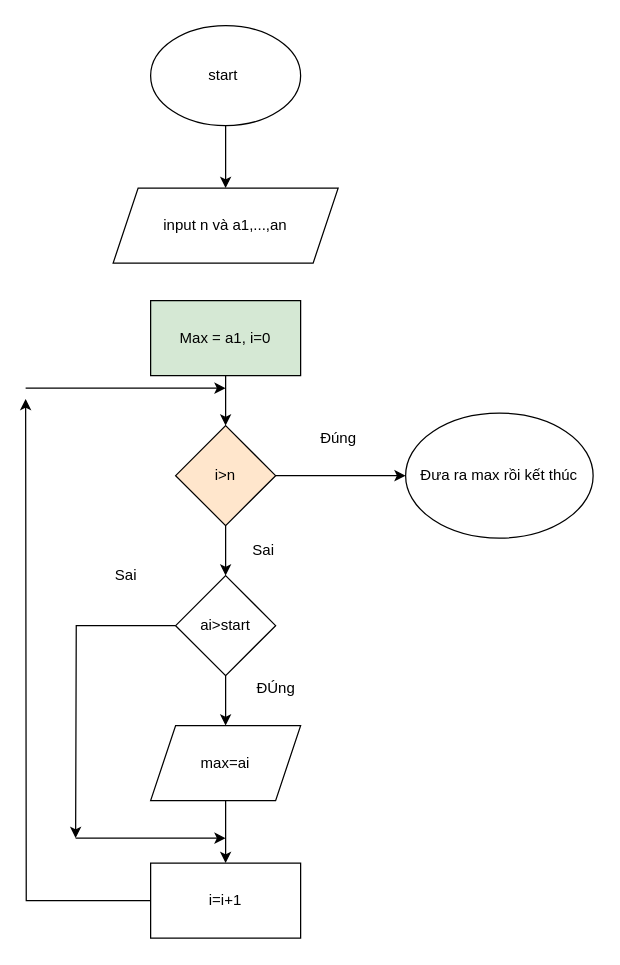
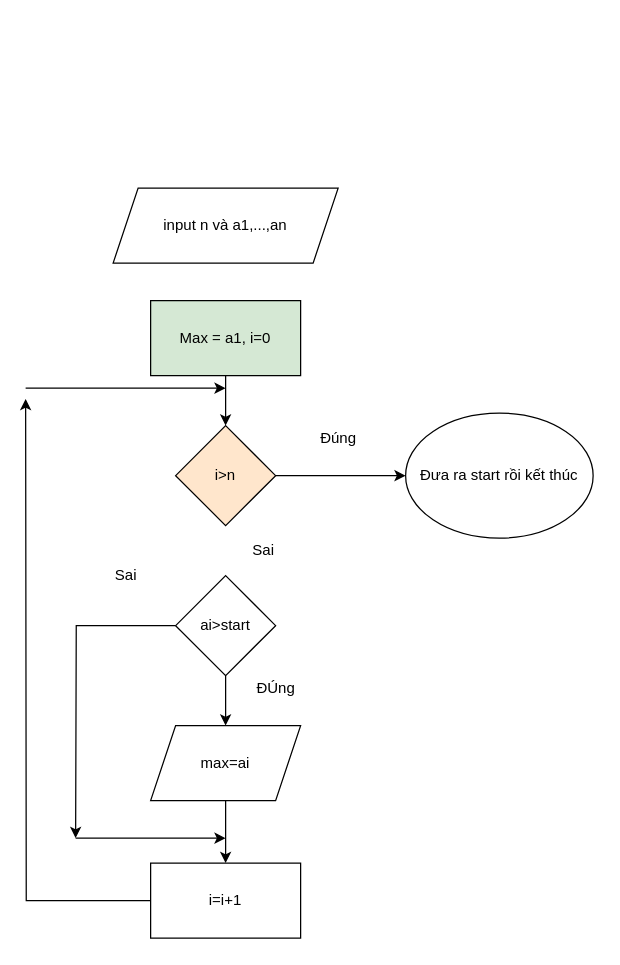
(226, 76) -> none
(226, 153) -> none
(499, 476) -> (499, 476)
(226, 547) -> none
